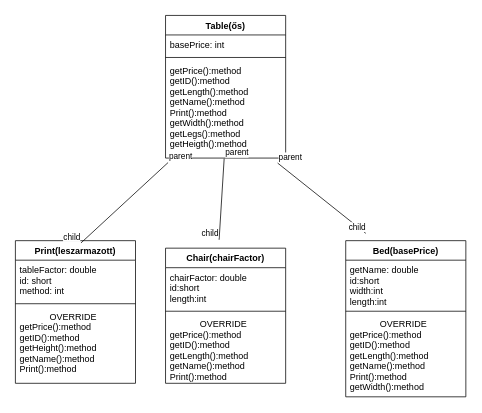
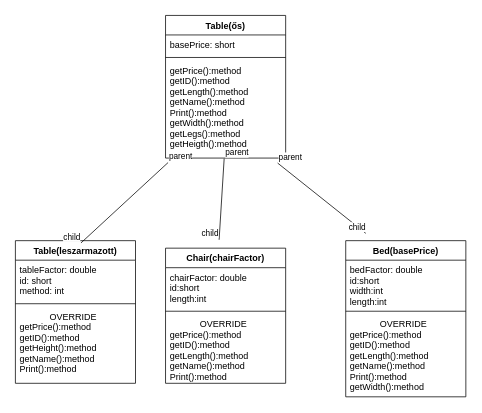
(200, 45) -> (206, 45)
(75, 251) -> (75, 251)
(384, 270) -> (389, 270)
